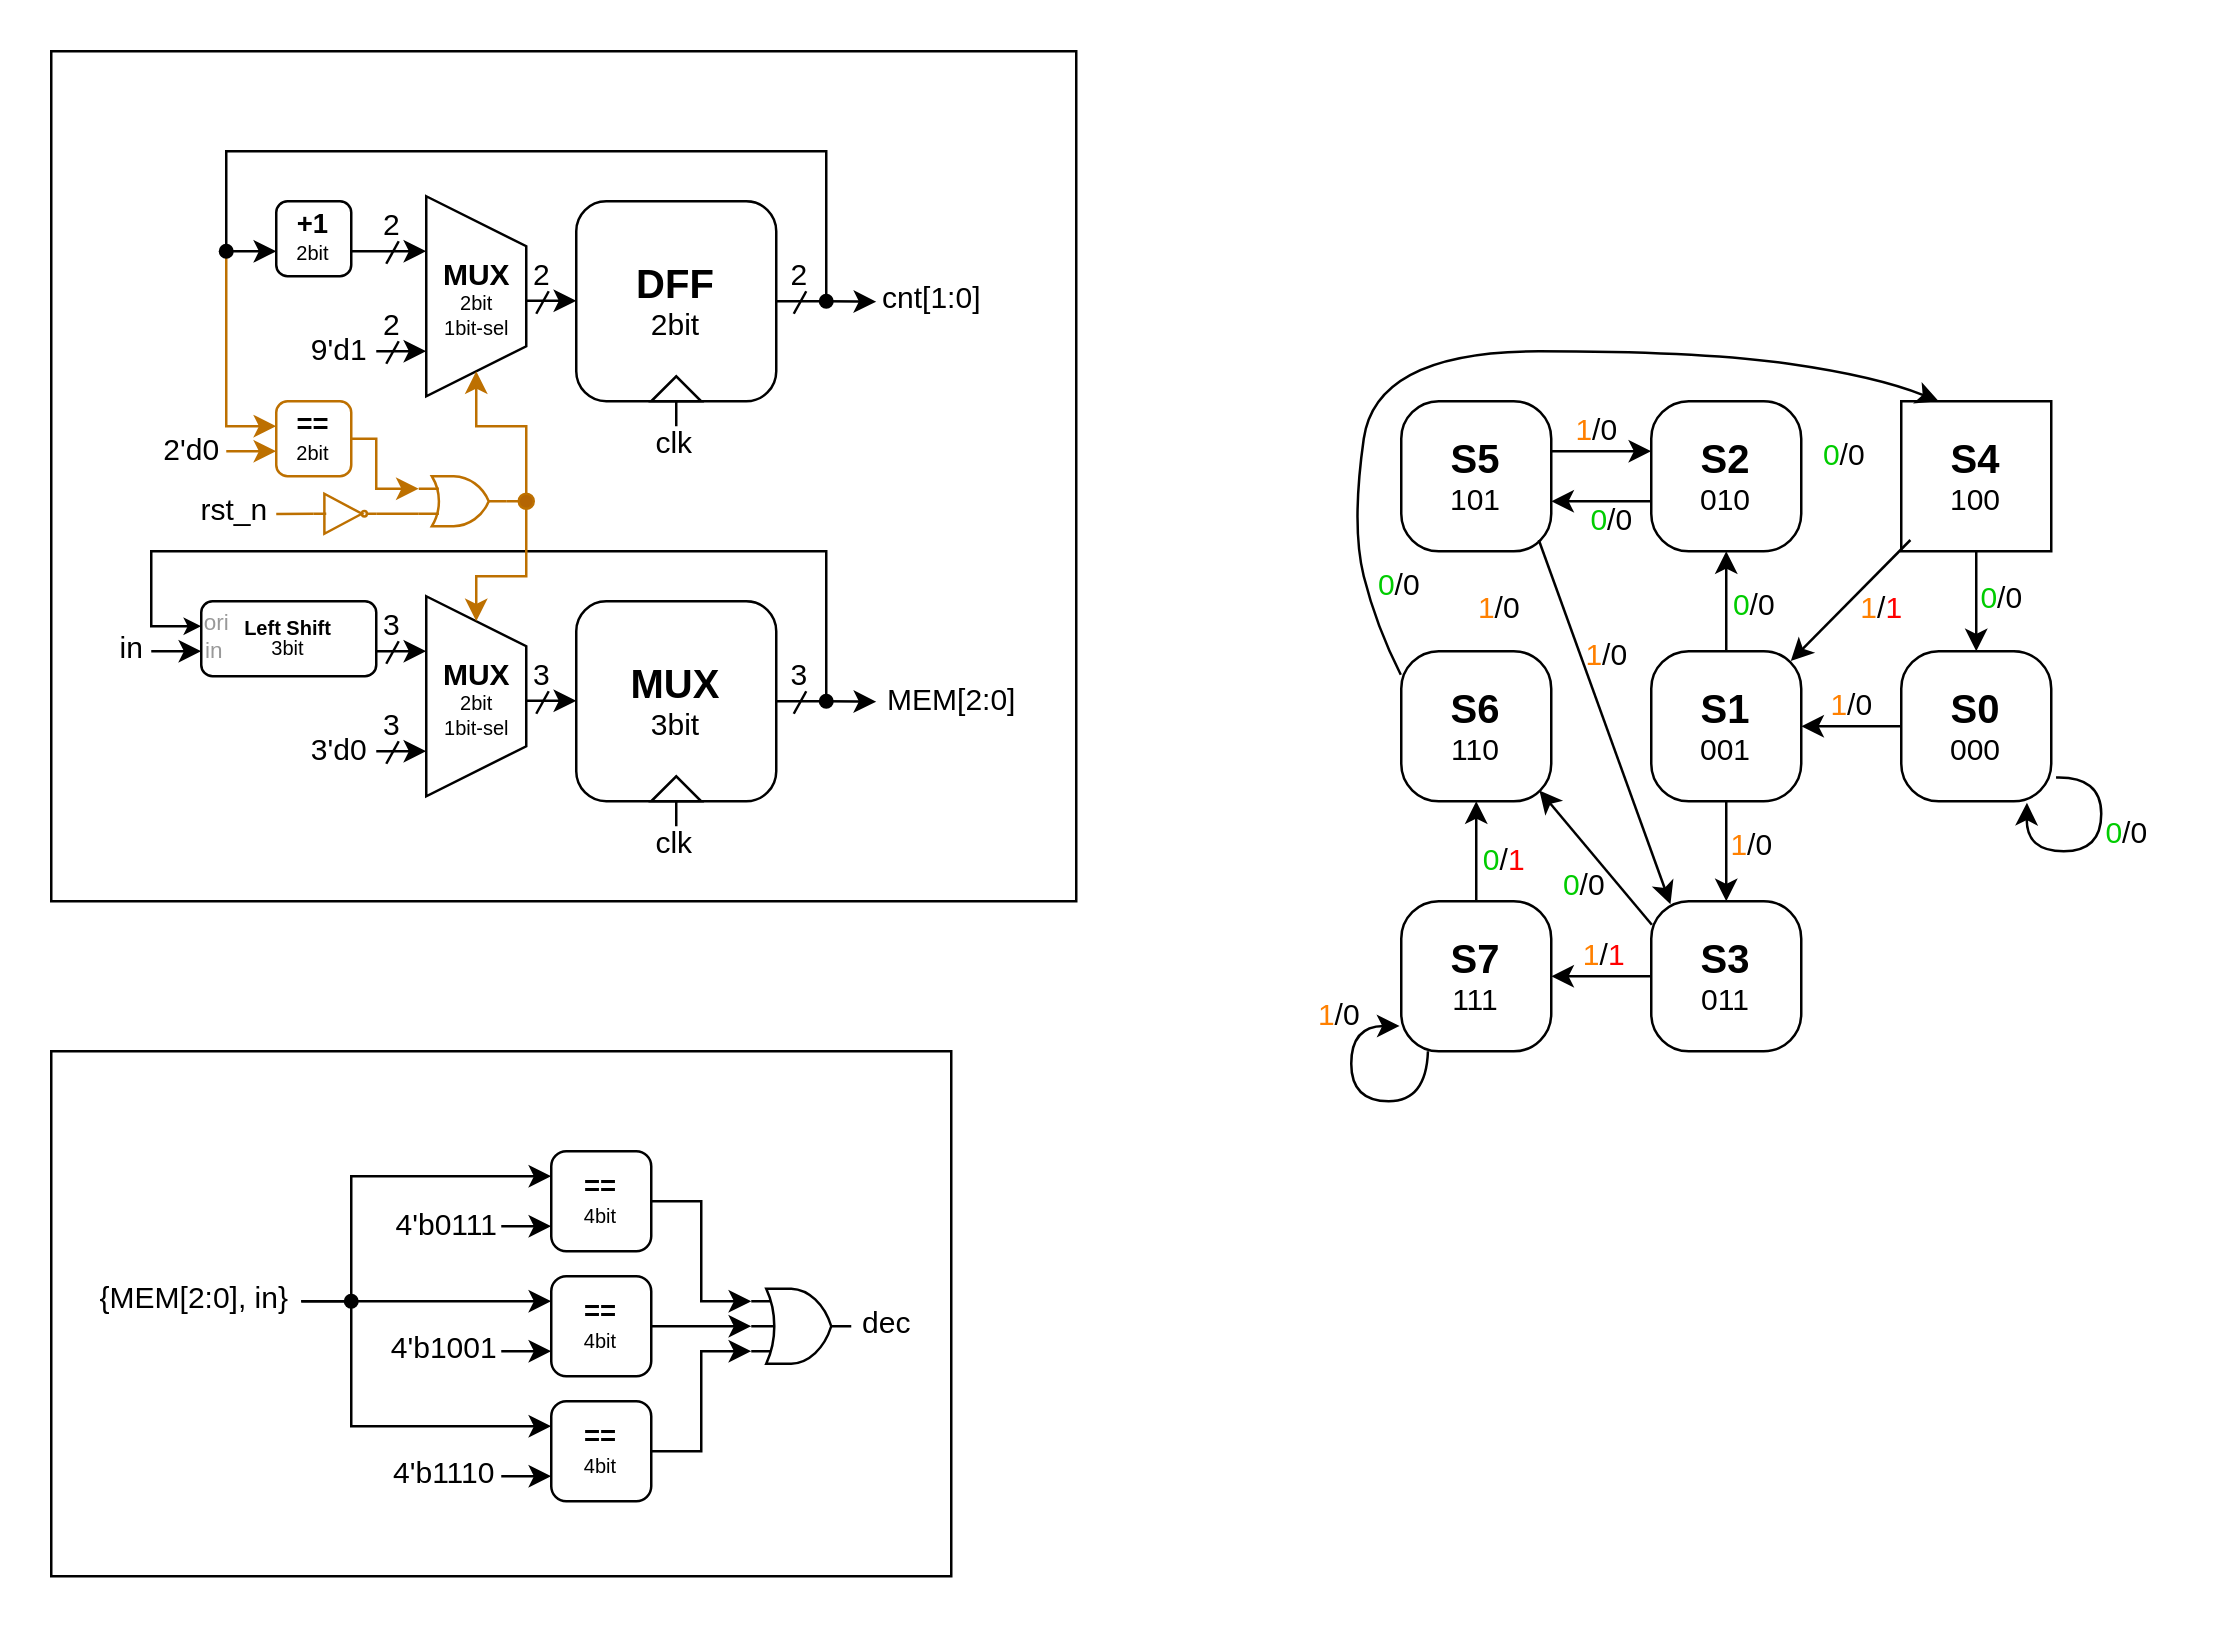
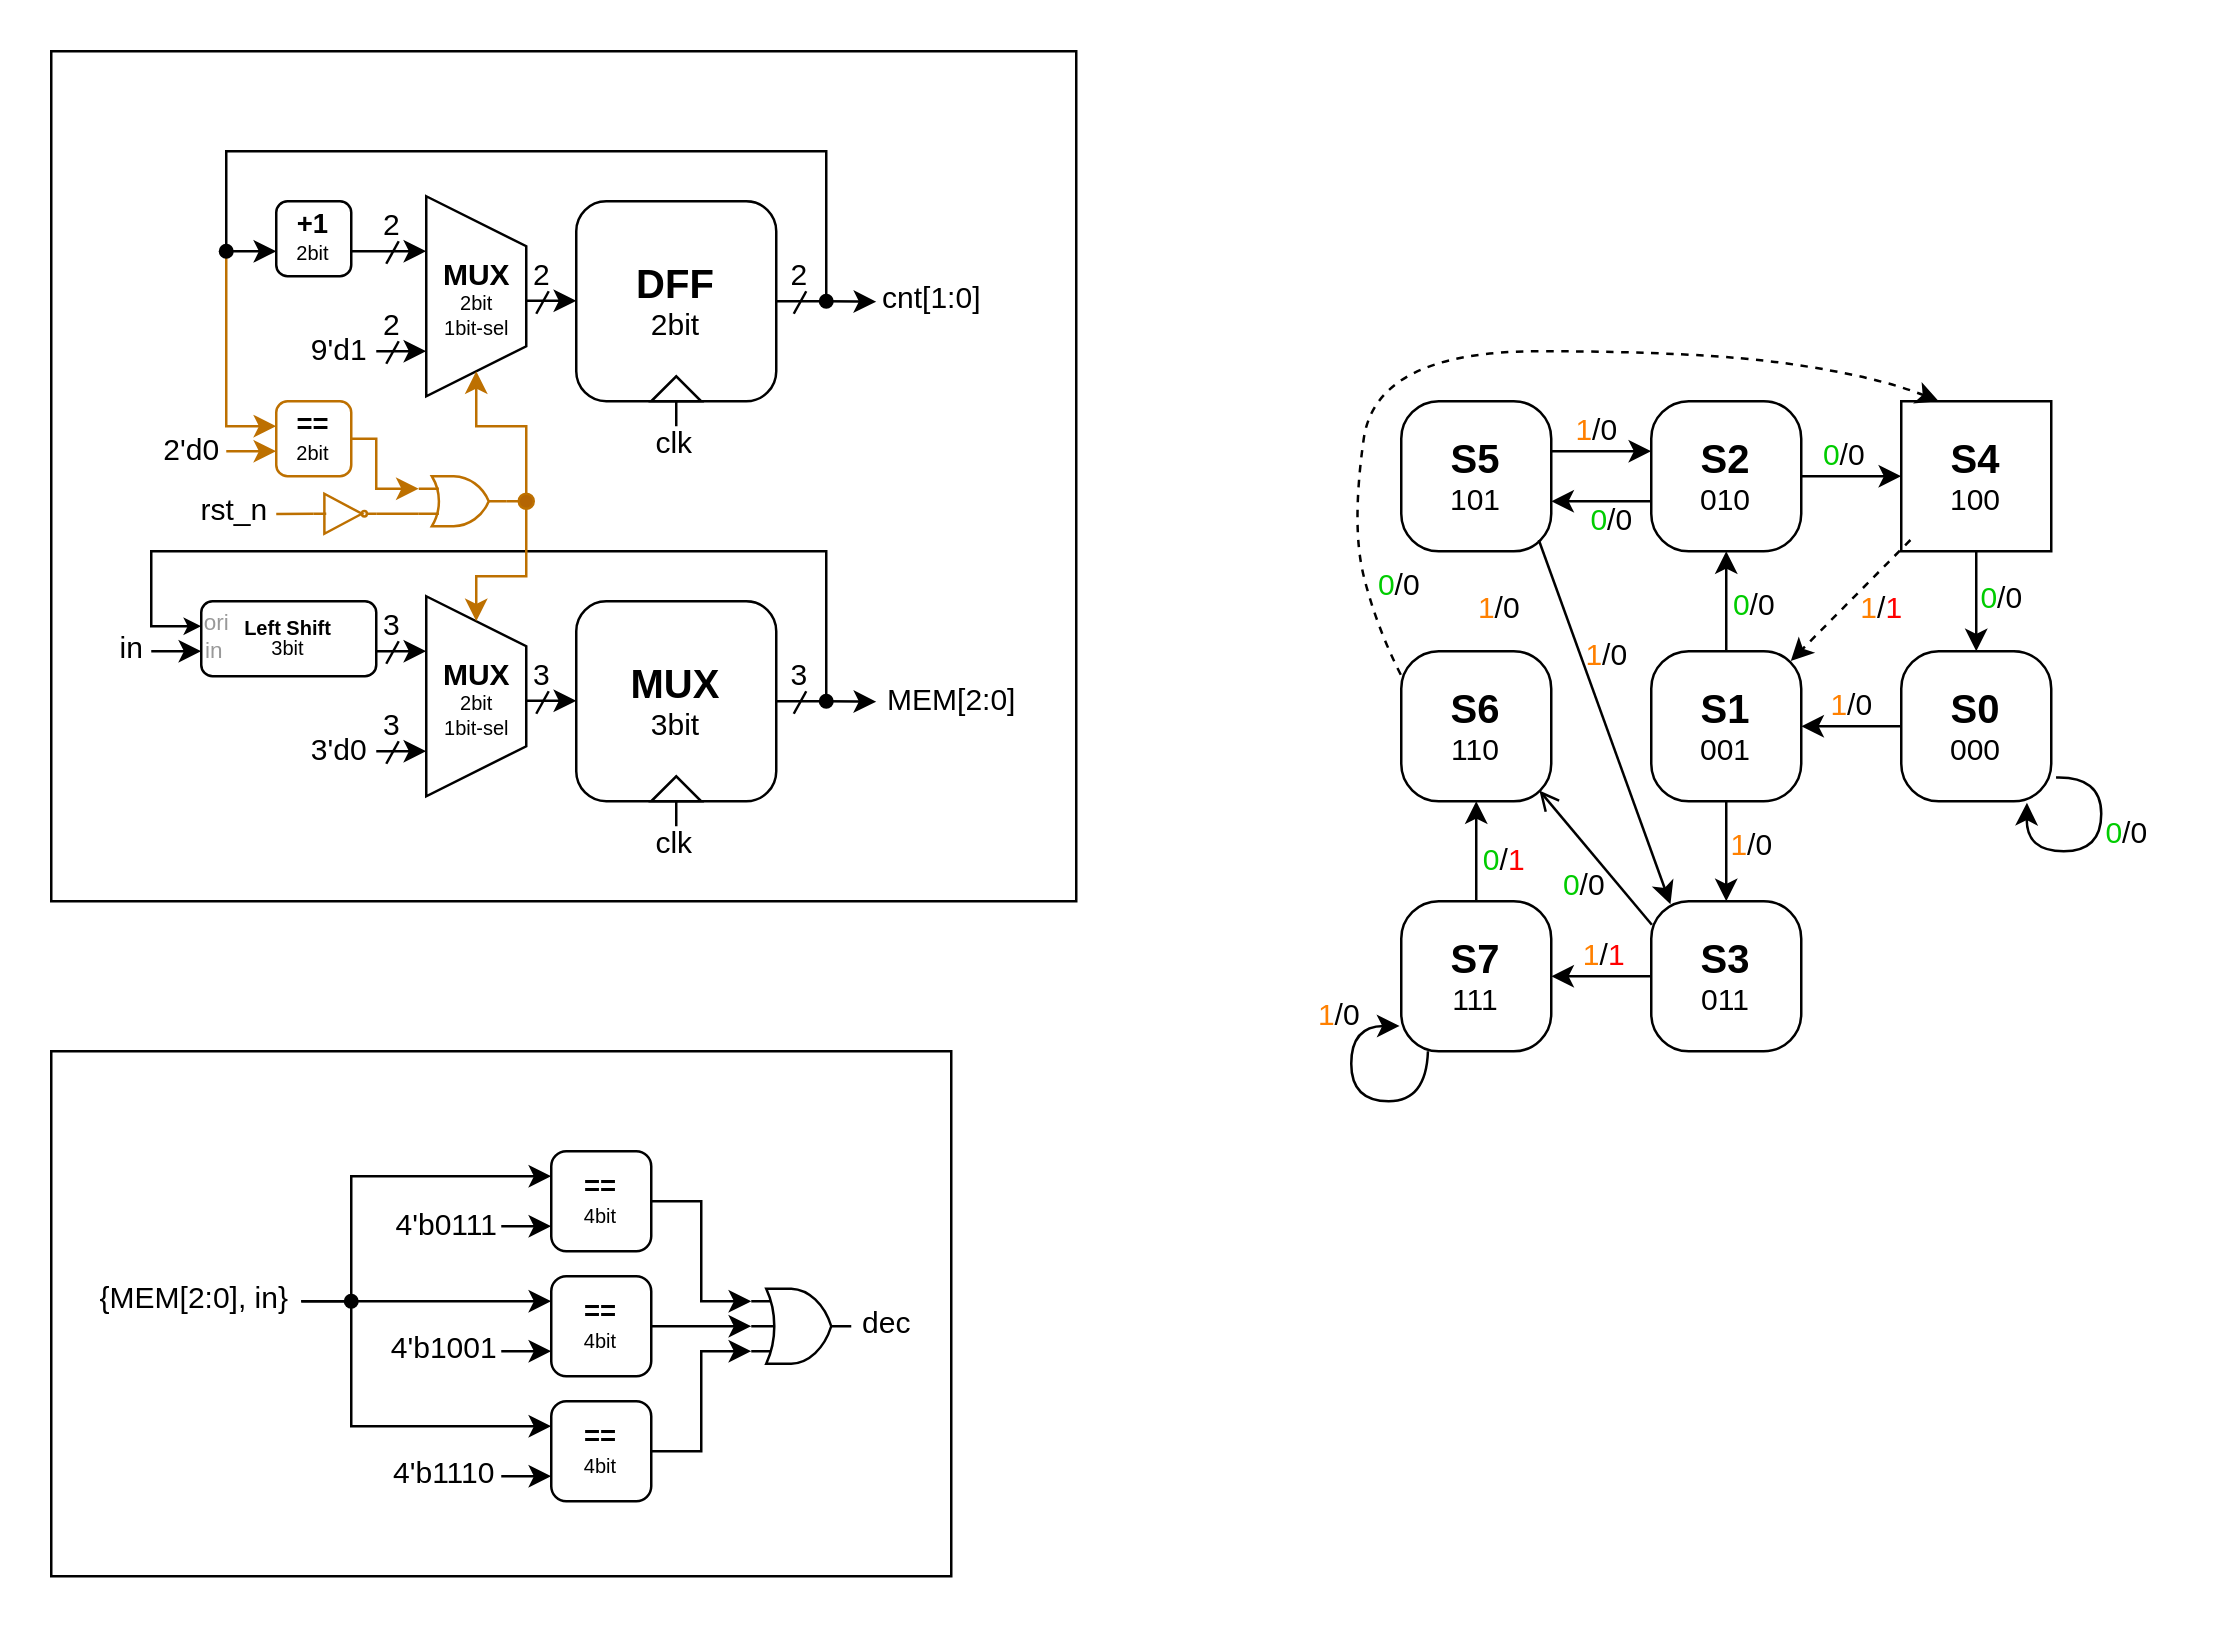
(1507, 352) -> (1507, 352)
none -> (1843, 476)
(1856, 595) -> (1856, 595)
(1550, 804) -> (1548, 801)
